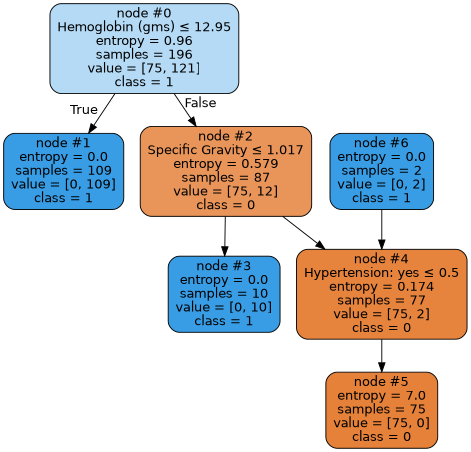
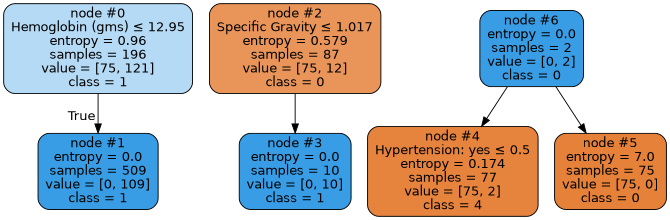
(183, 106) -> none
(64, 171) -> (98, 171)
(382, 198) -> (532, 76)
(300, 230) -> none
(382, 328) -> (453, 205)
(382, 351) -> (569, 106)
